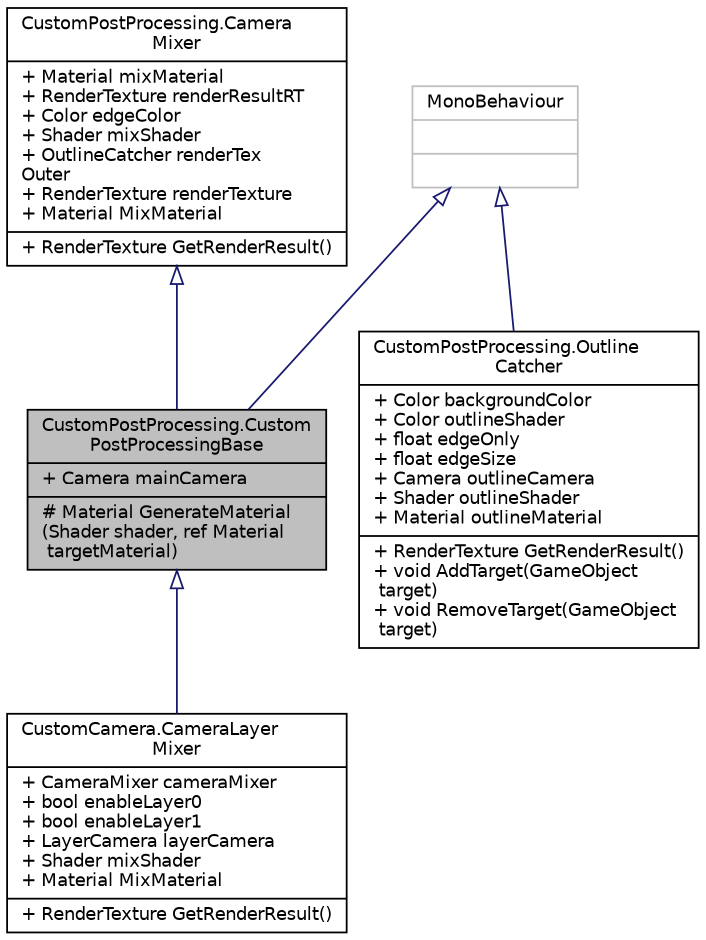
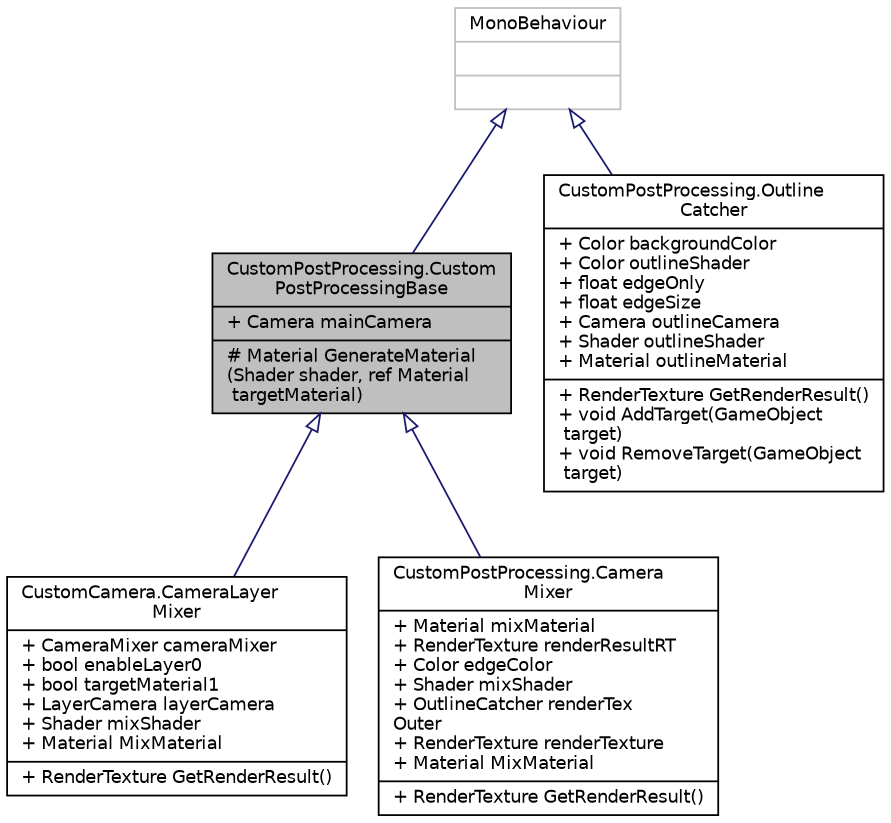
(177, 347) -> (446, 493)
(112, 822) -> (121, 685)
